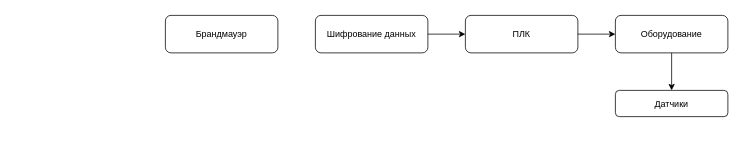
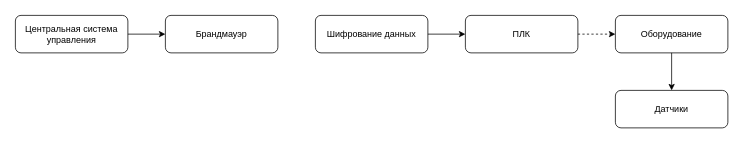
none -> (72, 34)
none -> (159, 34)
(593, 34) -> (593, 34)
(672, 104) -> (672, 109)
